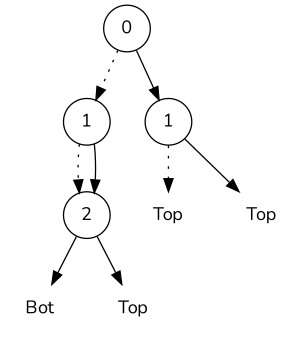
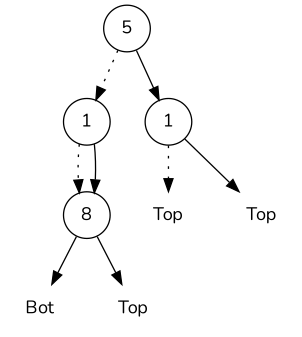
(127, 29) -> (127, 29)
(87, 215) -> (87, 215)
